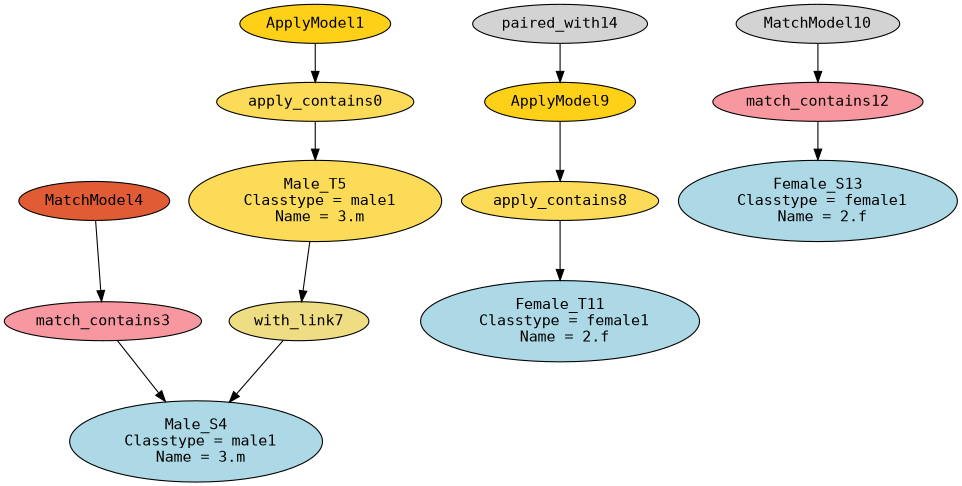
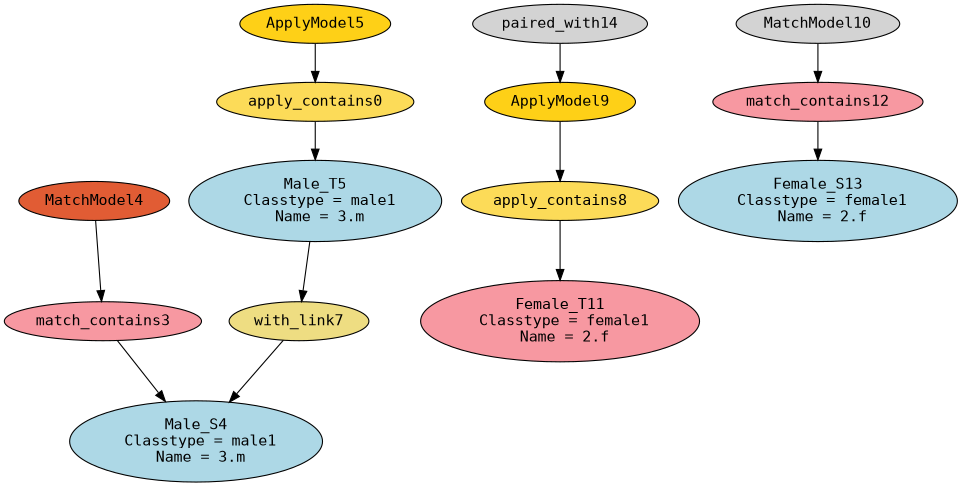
(315, 24) -> (315, 24)
(315, 201) -> (315, 201)
(560, 321) -> (560, 321)
